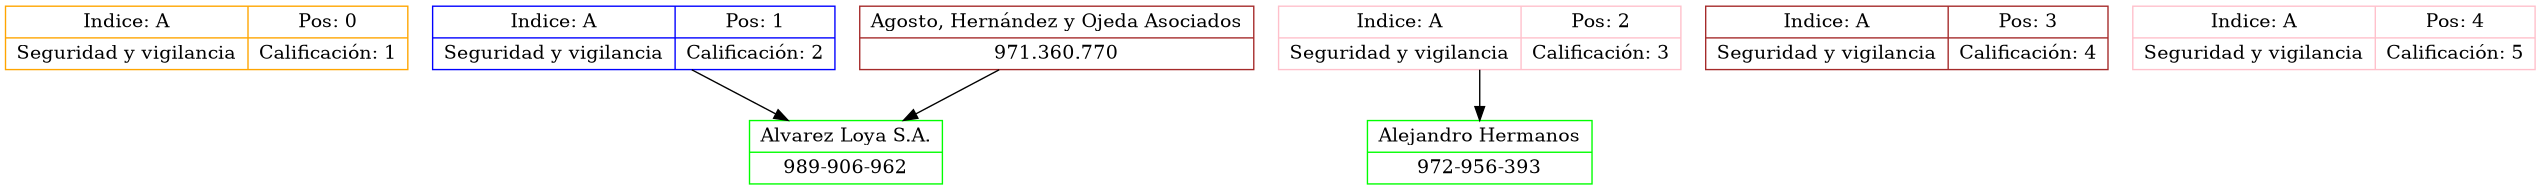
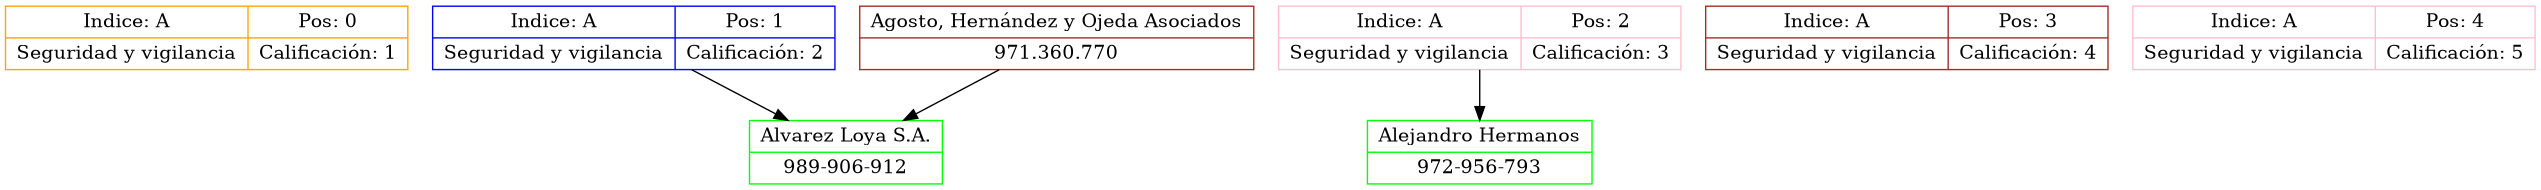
(846, 167) -> (846, 167)
(1480, 167) -> (1480, 167)
